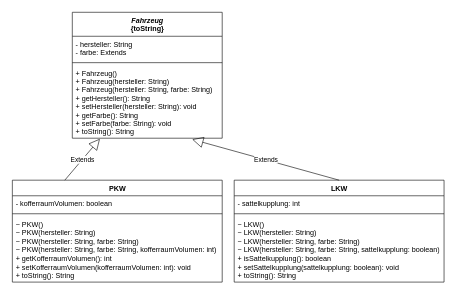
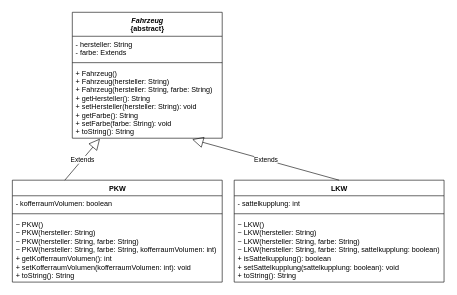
(148, 25) -> (148, 25)
